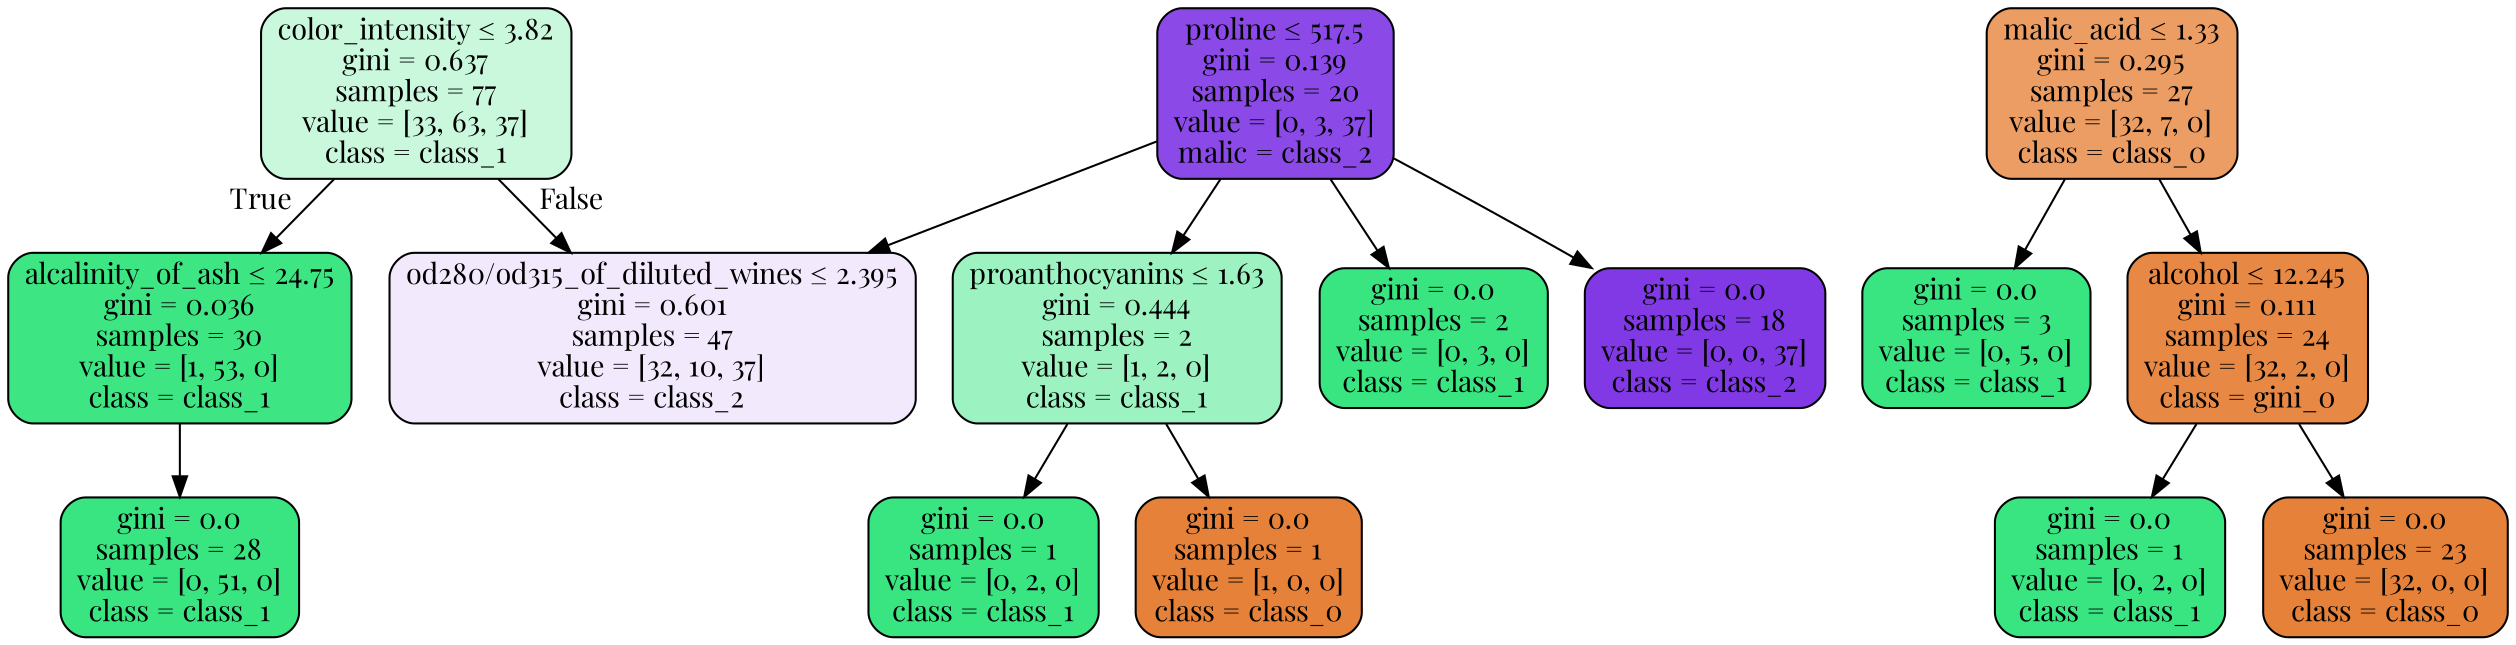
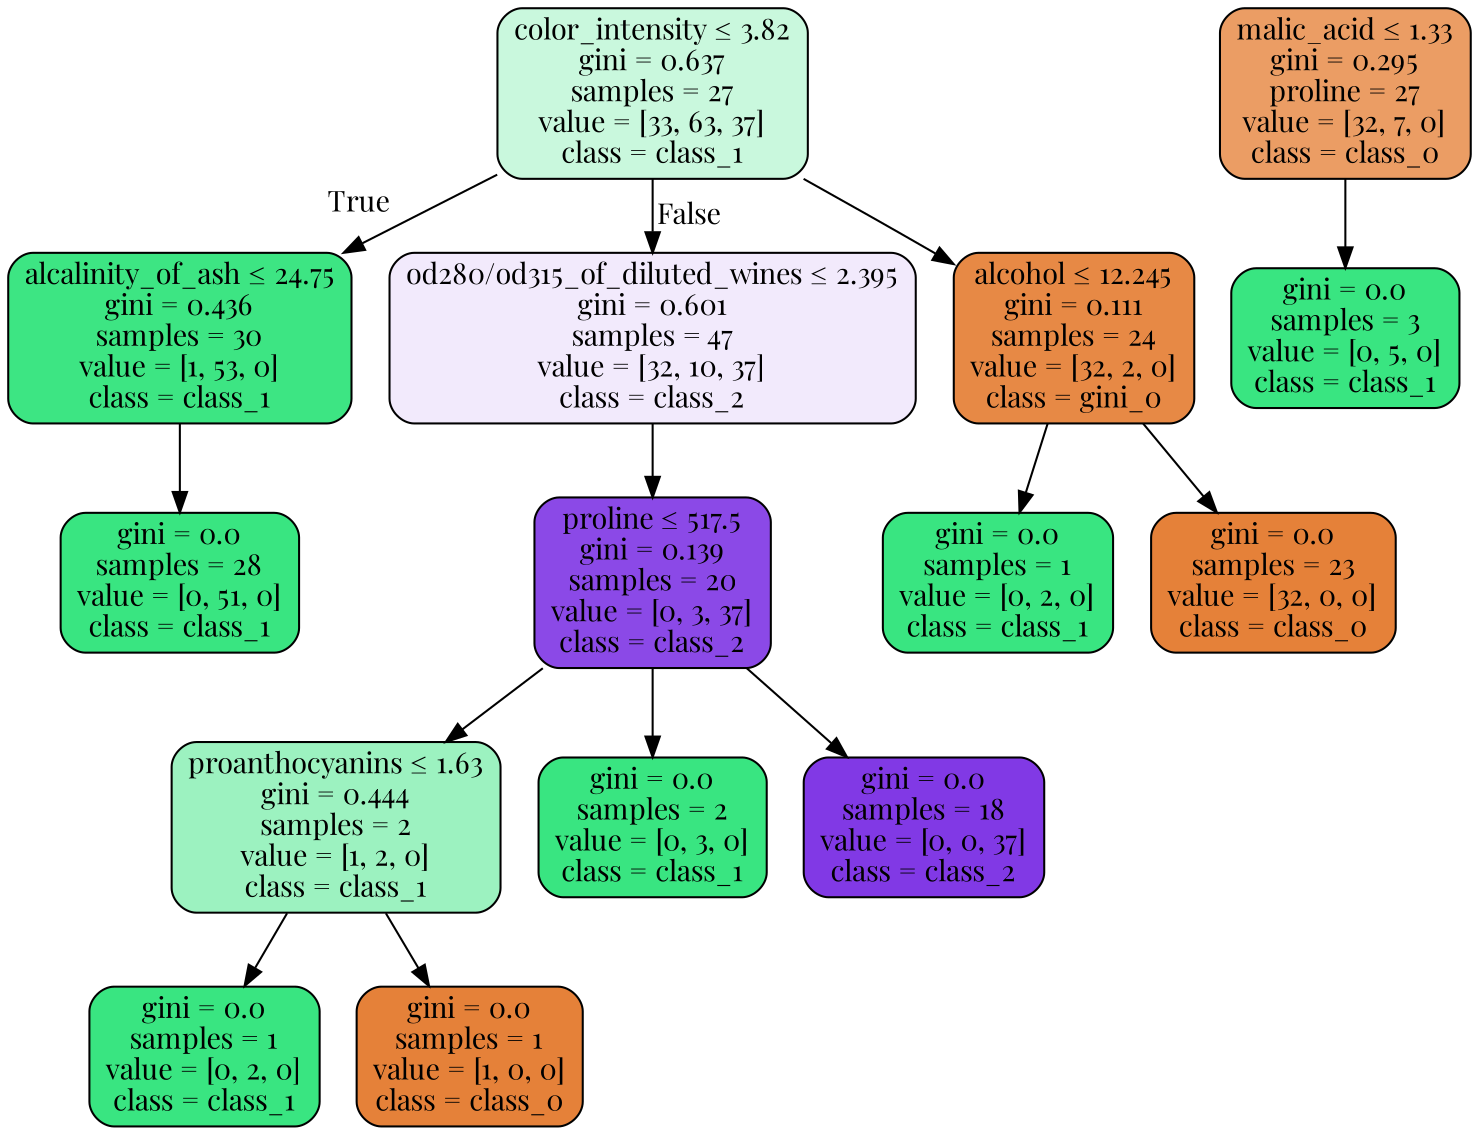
(416, 92) -> (653, 92)
(2112, 92) -> (1345, 92)
(1275, 154) -> (653, 643)
(1022, 193) -> (653, 450)
(2175, 207) -> (870, 216)
(180, 306) -> (180, 306)
